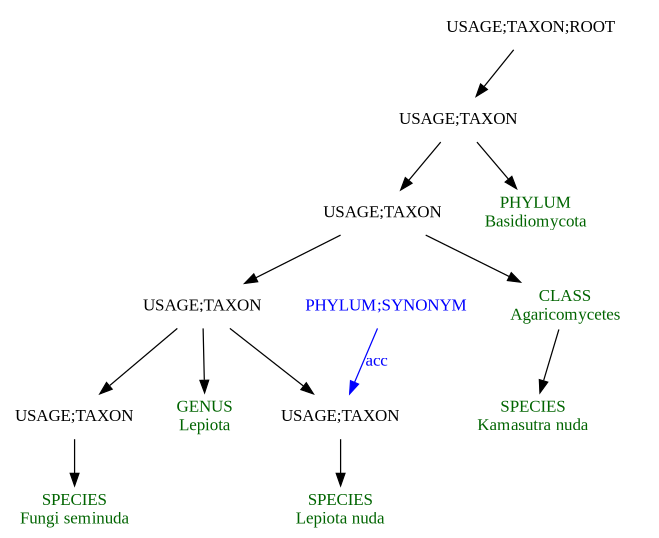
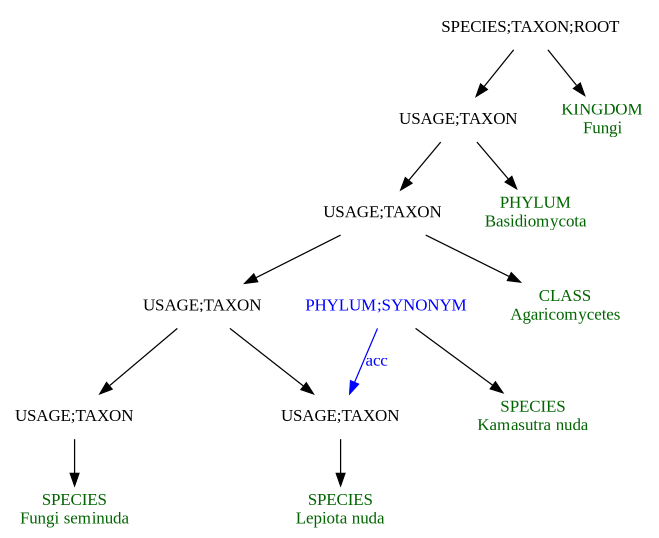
(531, 27) -> (531, 27)
none -> (603, 119)
(551, 355) -> (454, 357)
(205, 416) -> none
